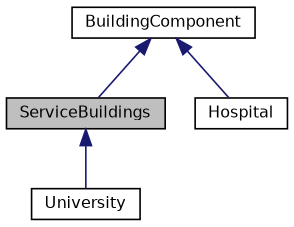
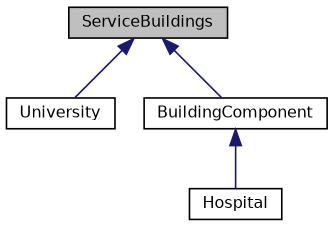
(119, 74) -> (198, 74)
